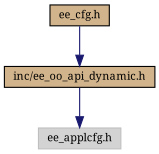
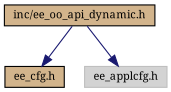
(80, 41) -> (60, 42)
